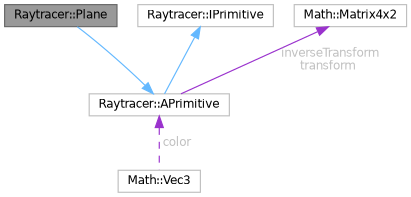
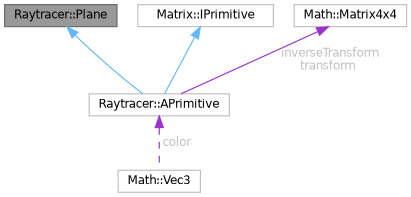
(206, 16) -> (206, 16)
(350, 16) -> (350, 16)
(112, 55) -> (108, 65)
